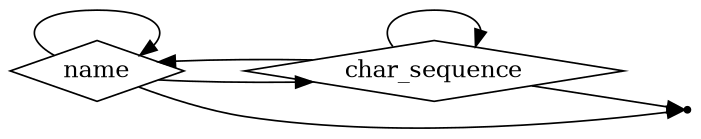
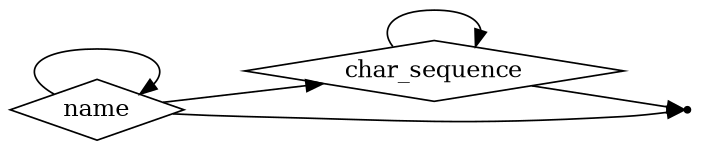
(244, 60) -> none
